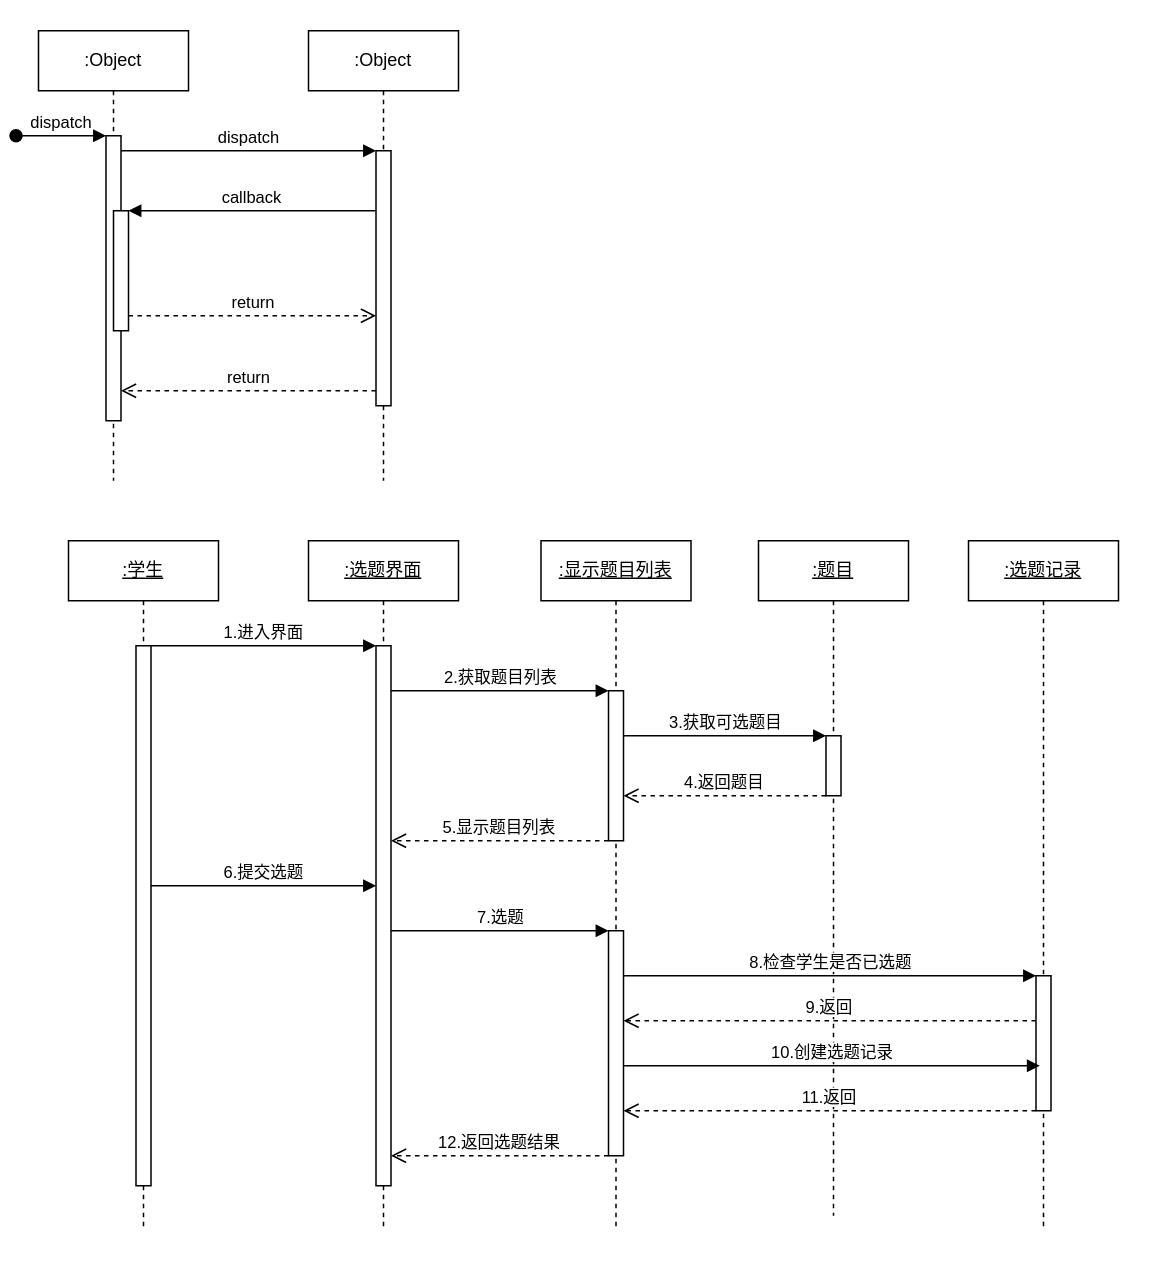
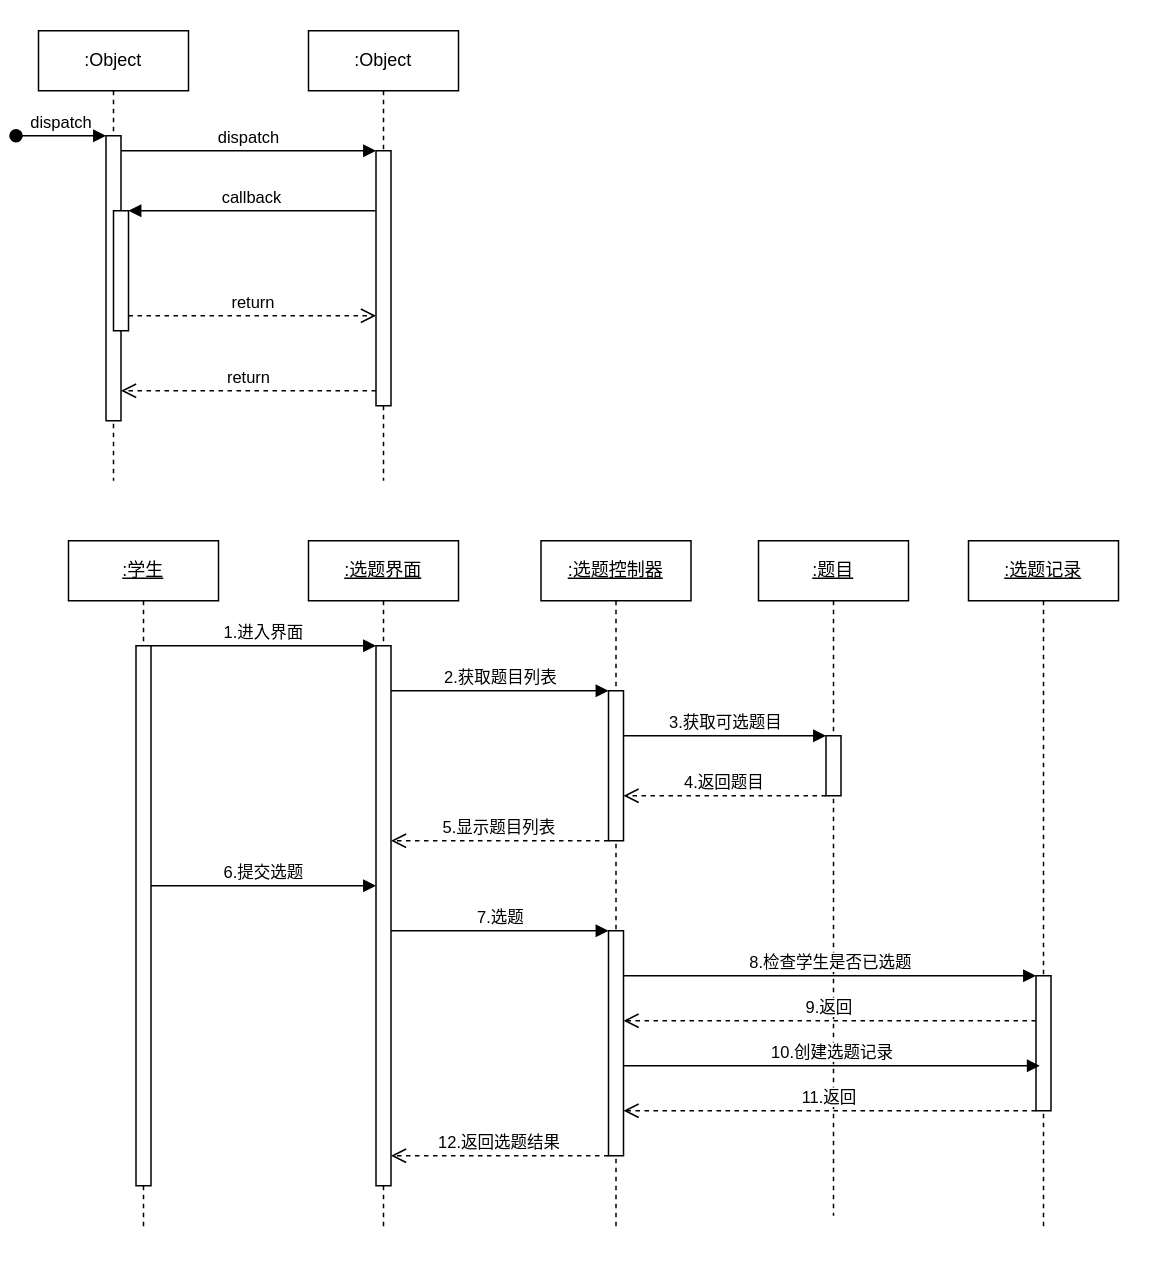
(616, 571) -> (616, 571)
